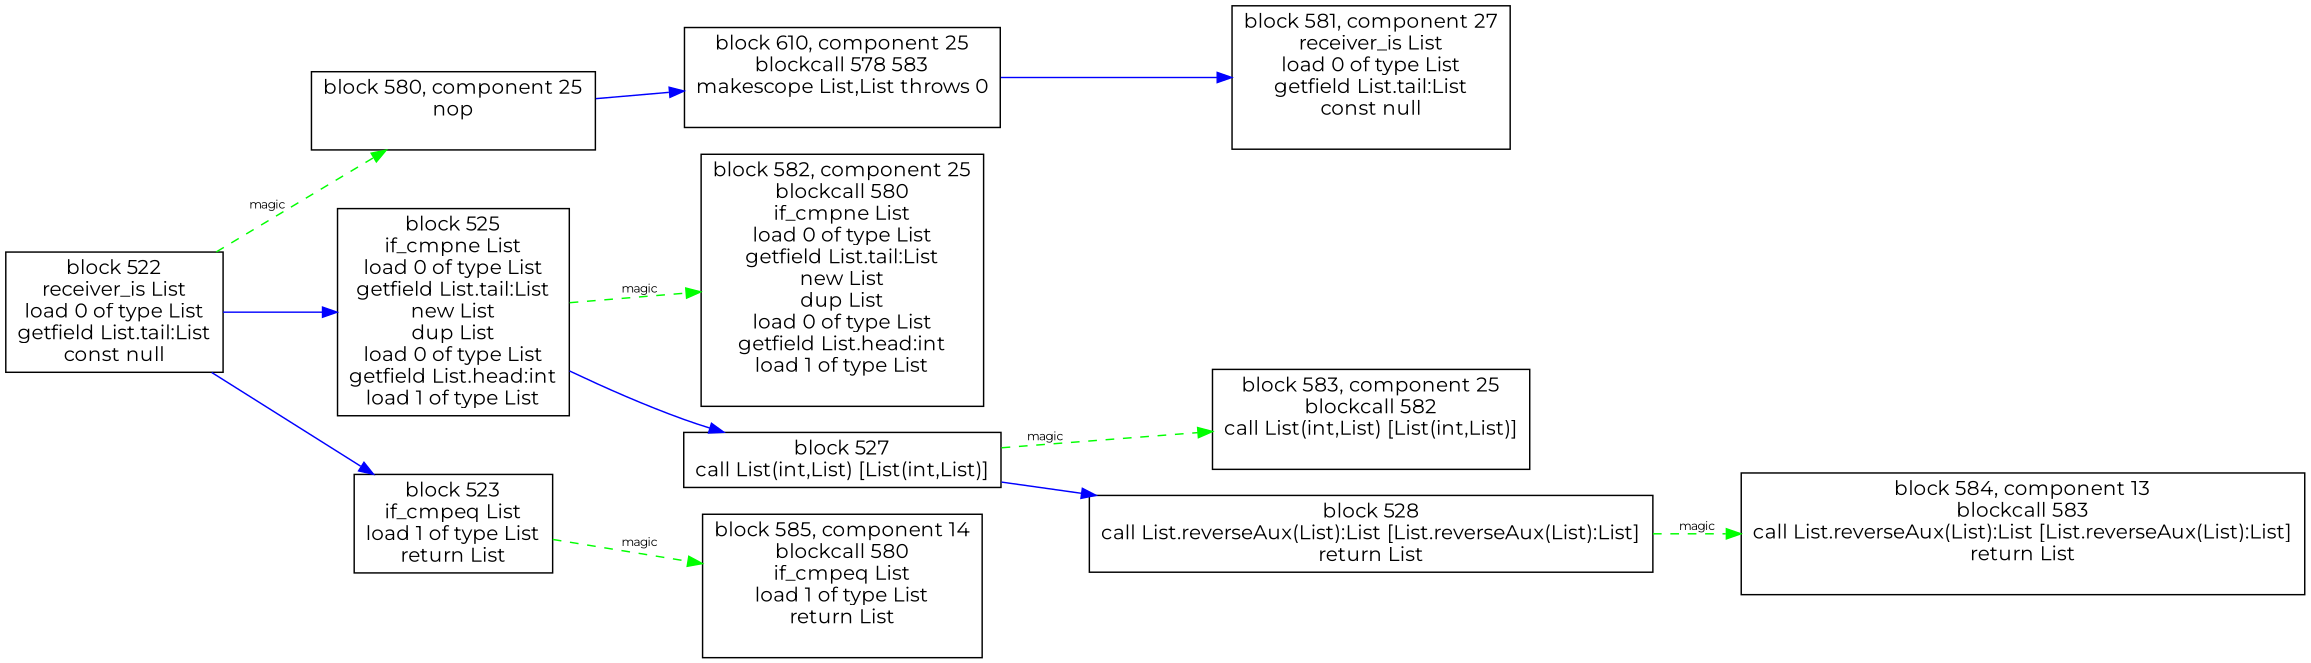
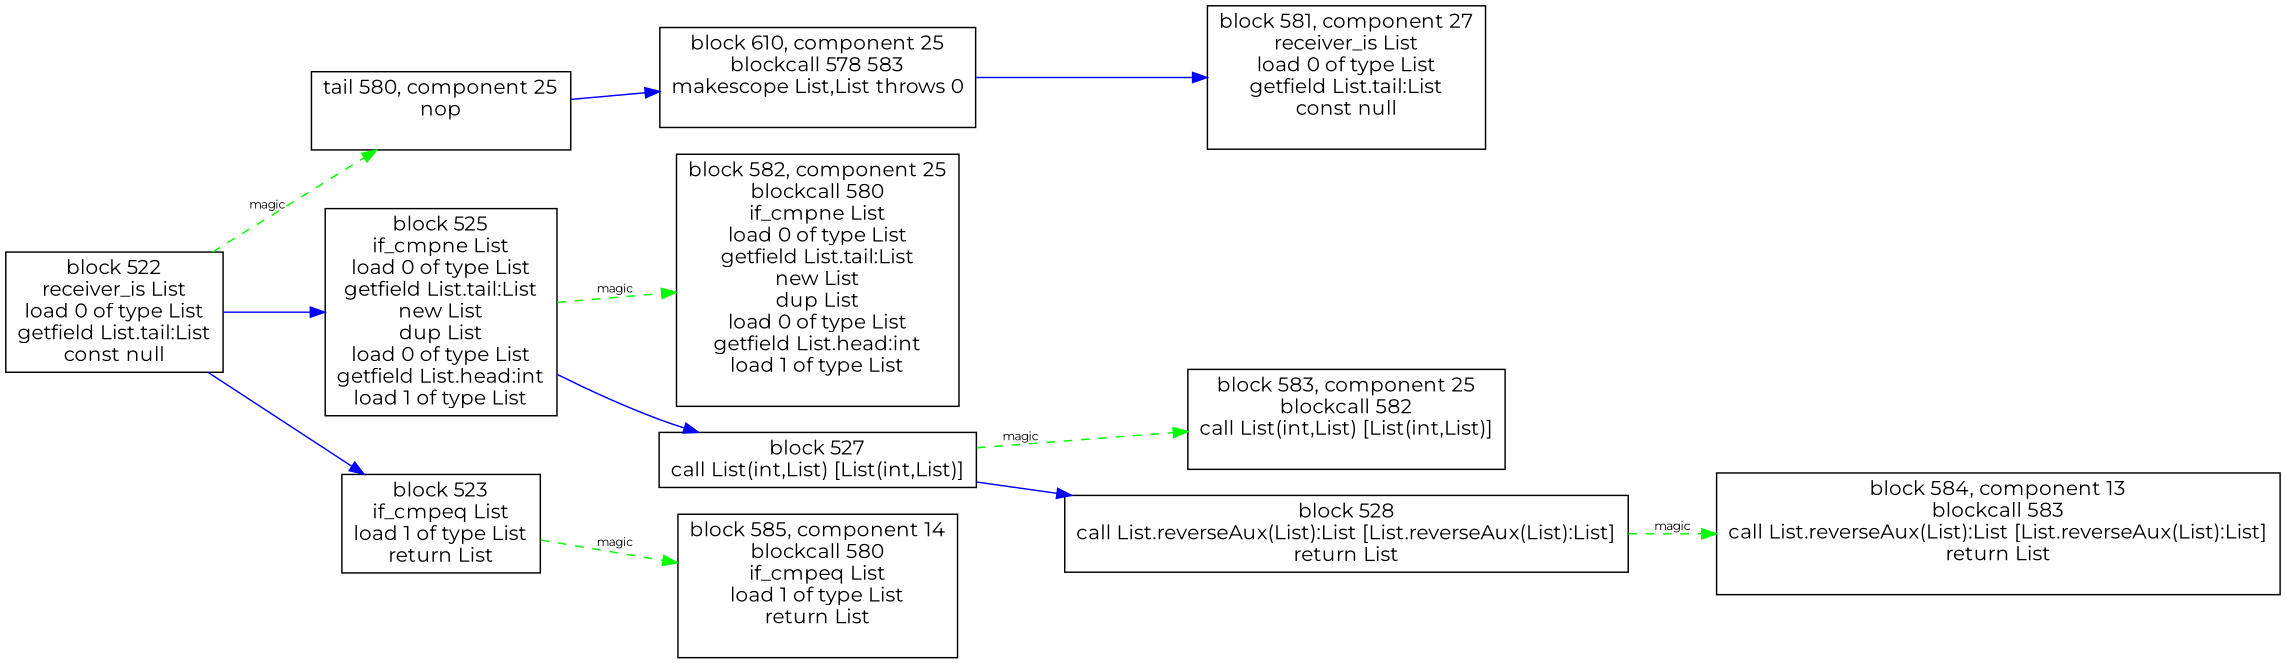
(453, 111) -> (441, 111)
